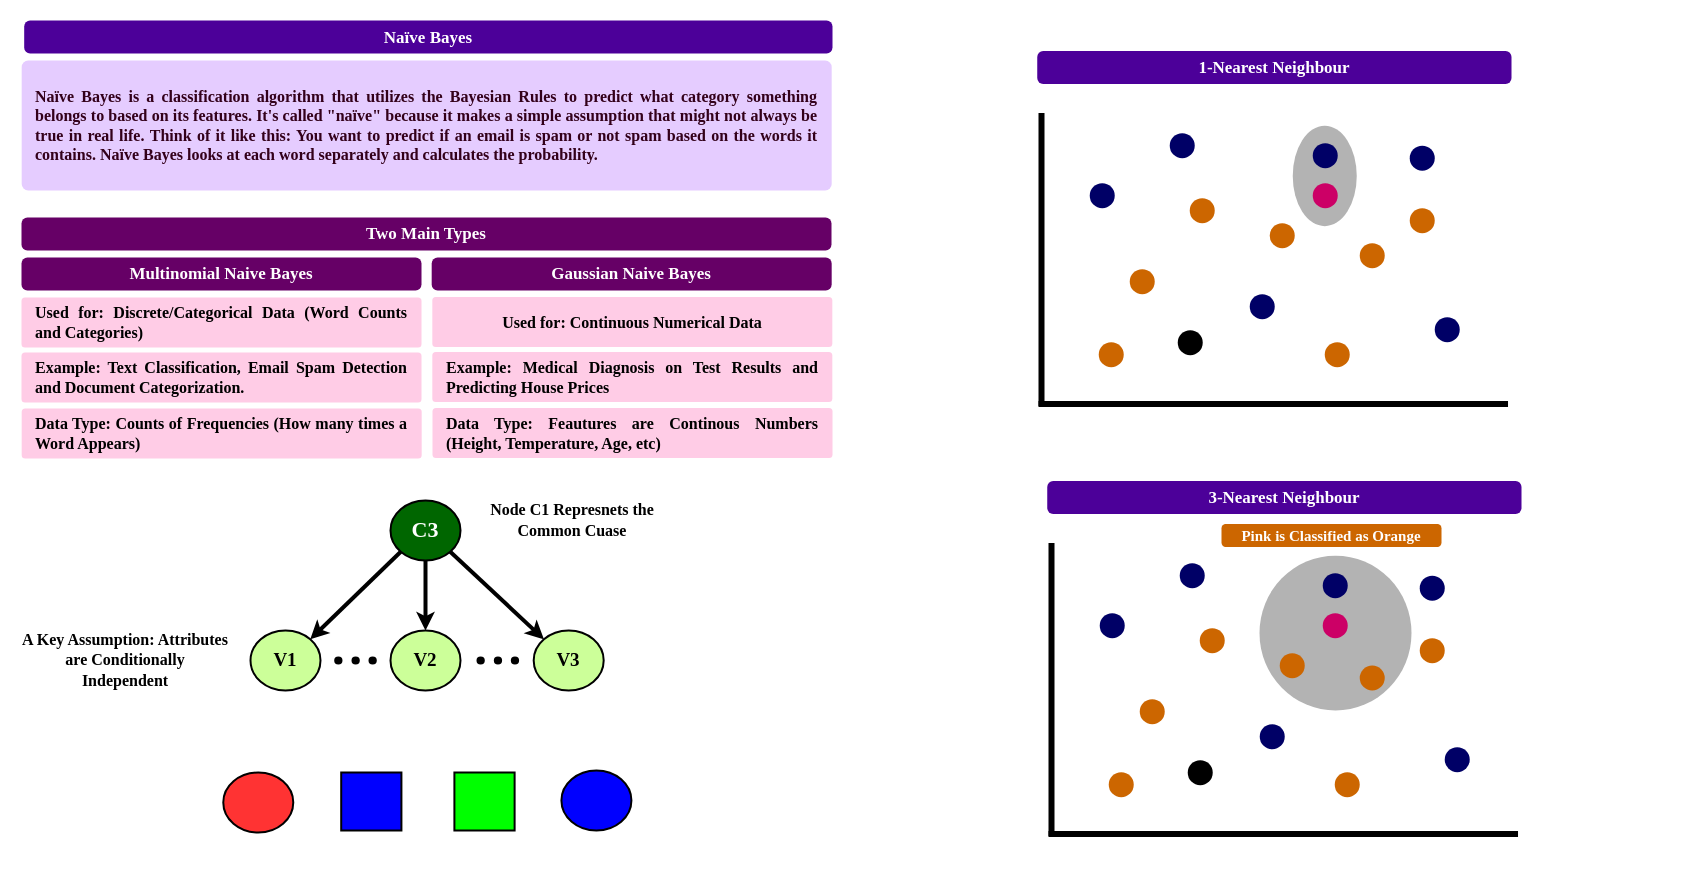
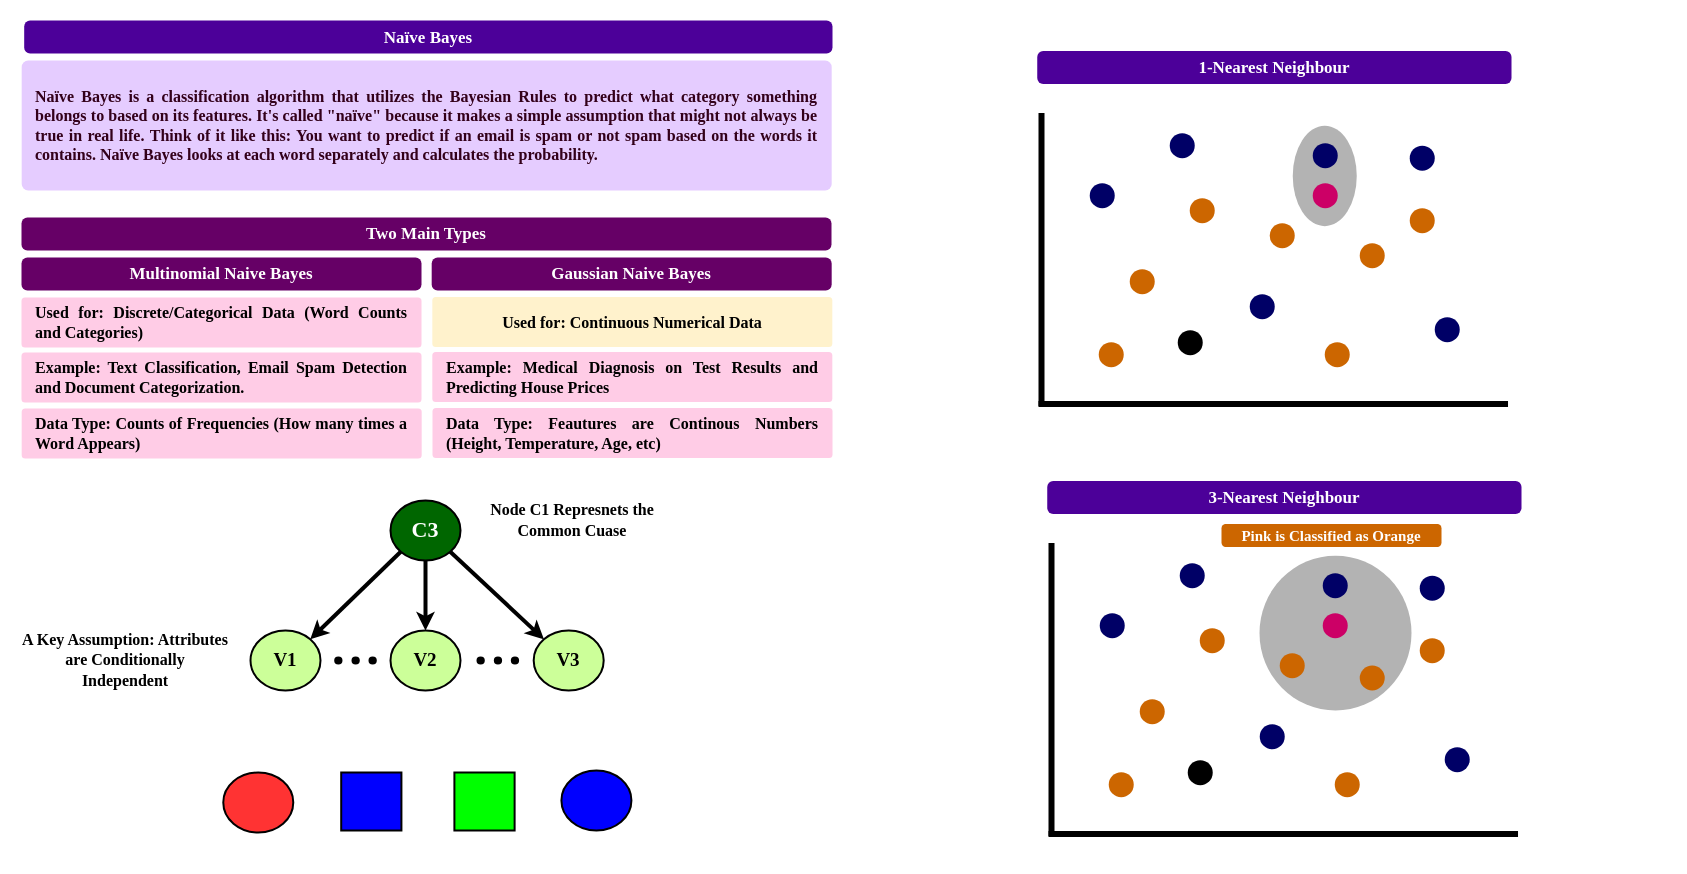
(632, 322) -> (632, 322)
